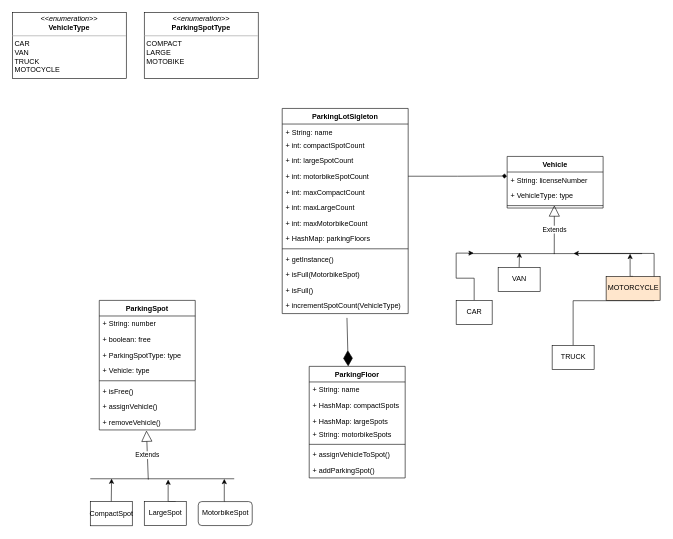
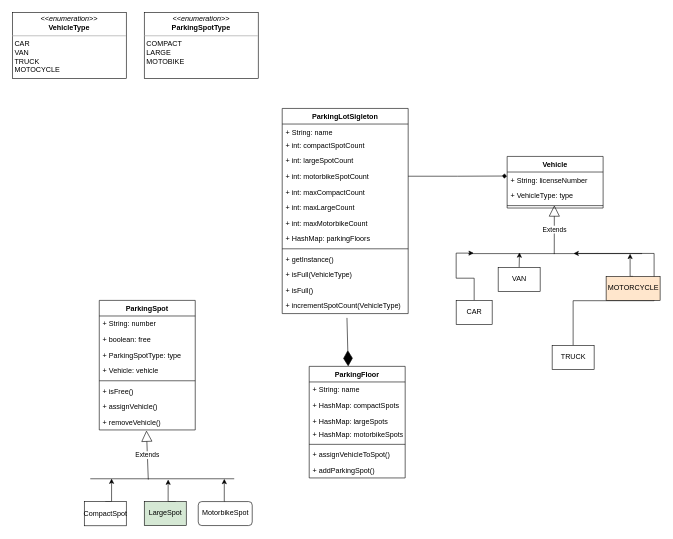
(327, 275) -> (322, 275)
(128, 371) -> (132, 371)
(357, 434) -> (360, 434)
(111, 514) -> (105, 514)
(165, 514) -> (165, 514)
